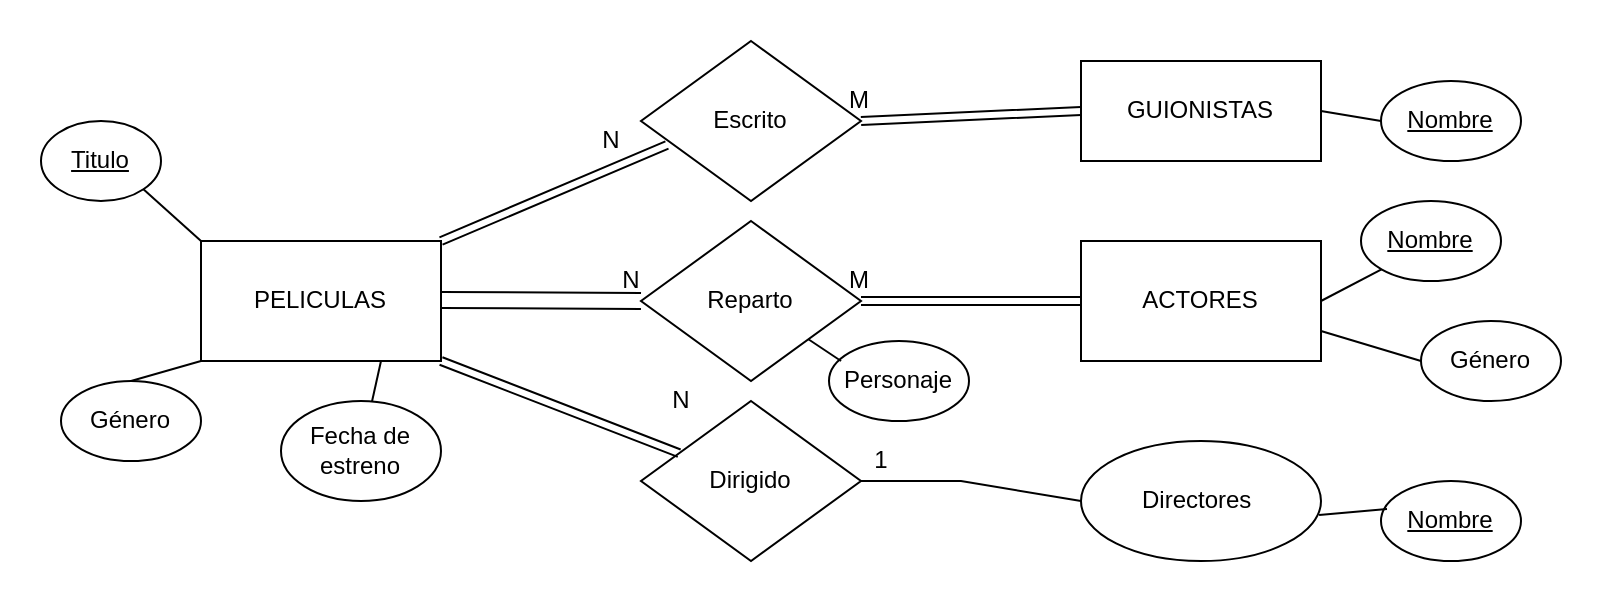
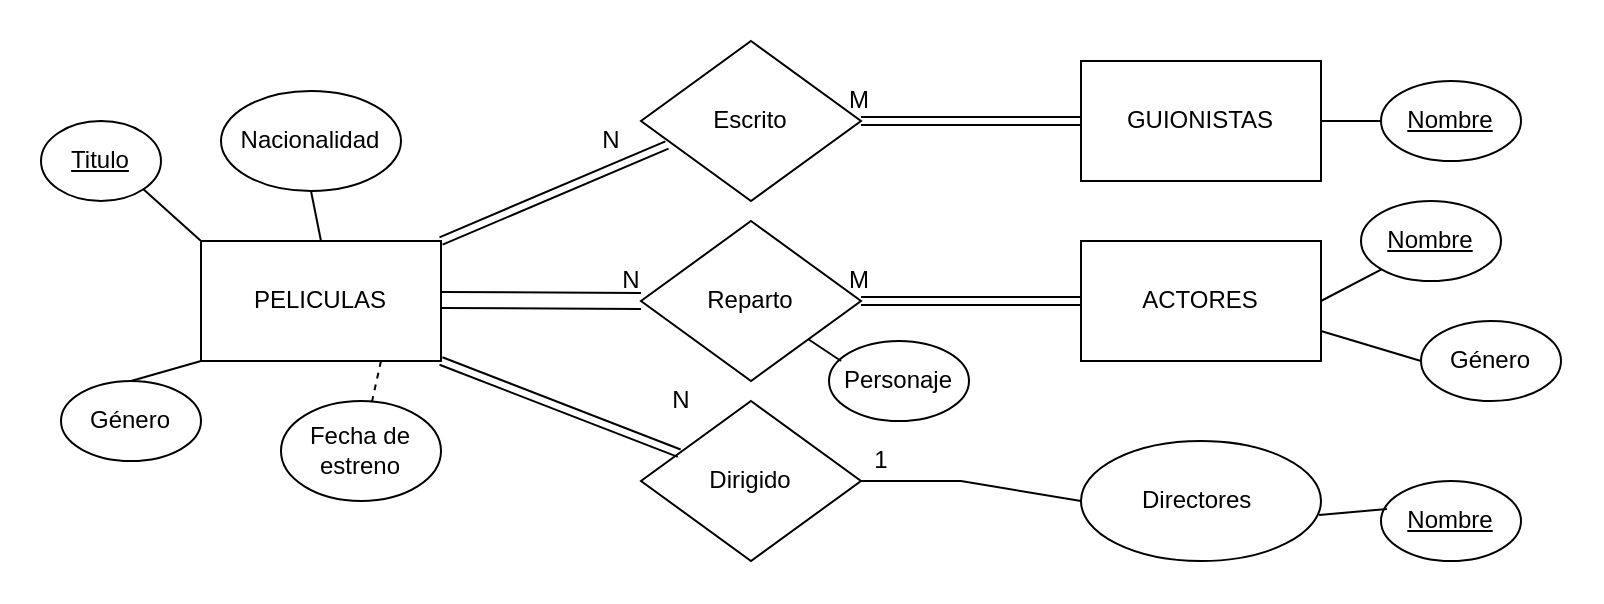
(1201, 111) -> (1201, 121)
none -> (311, 141)
none -> (316, 216)
(377, 381) -> (377, 381)
